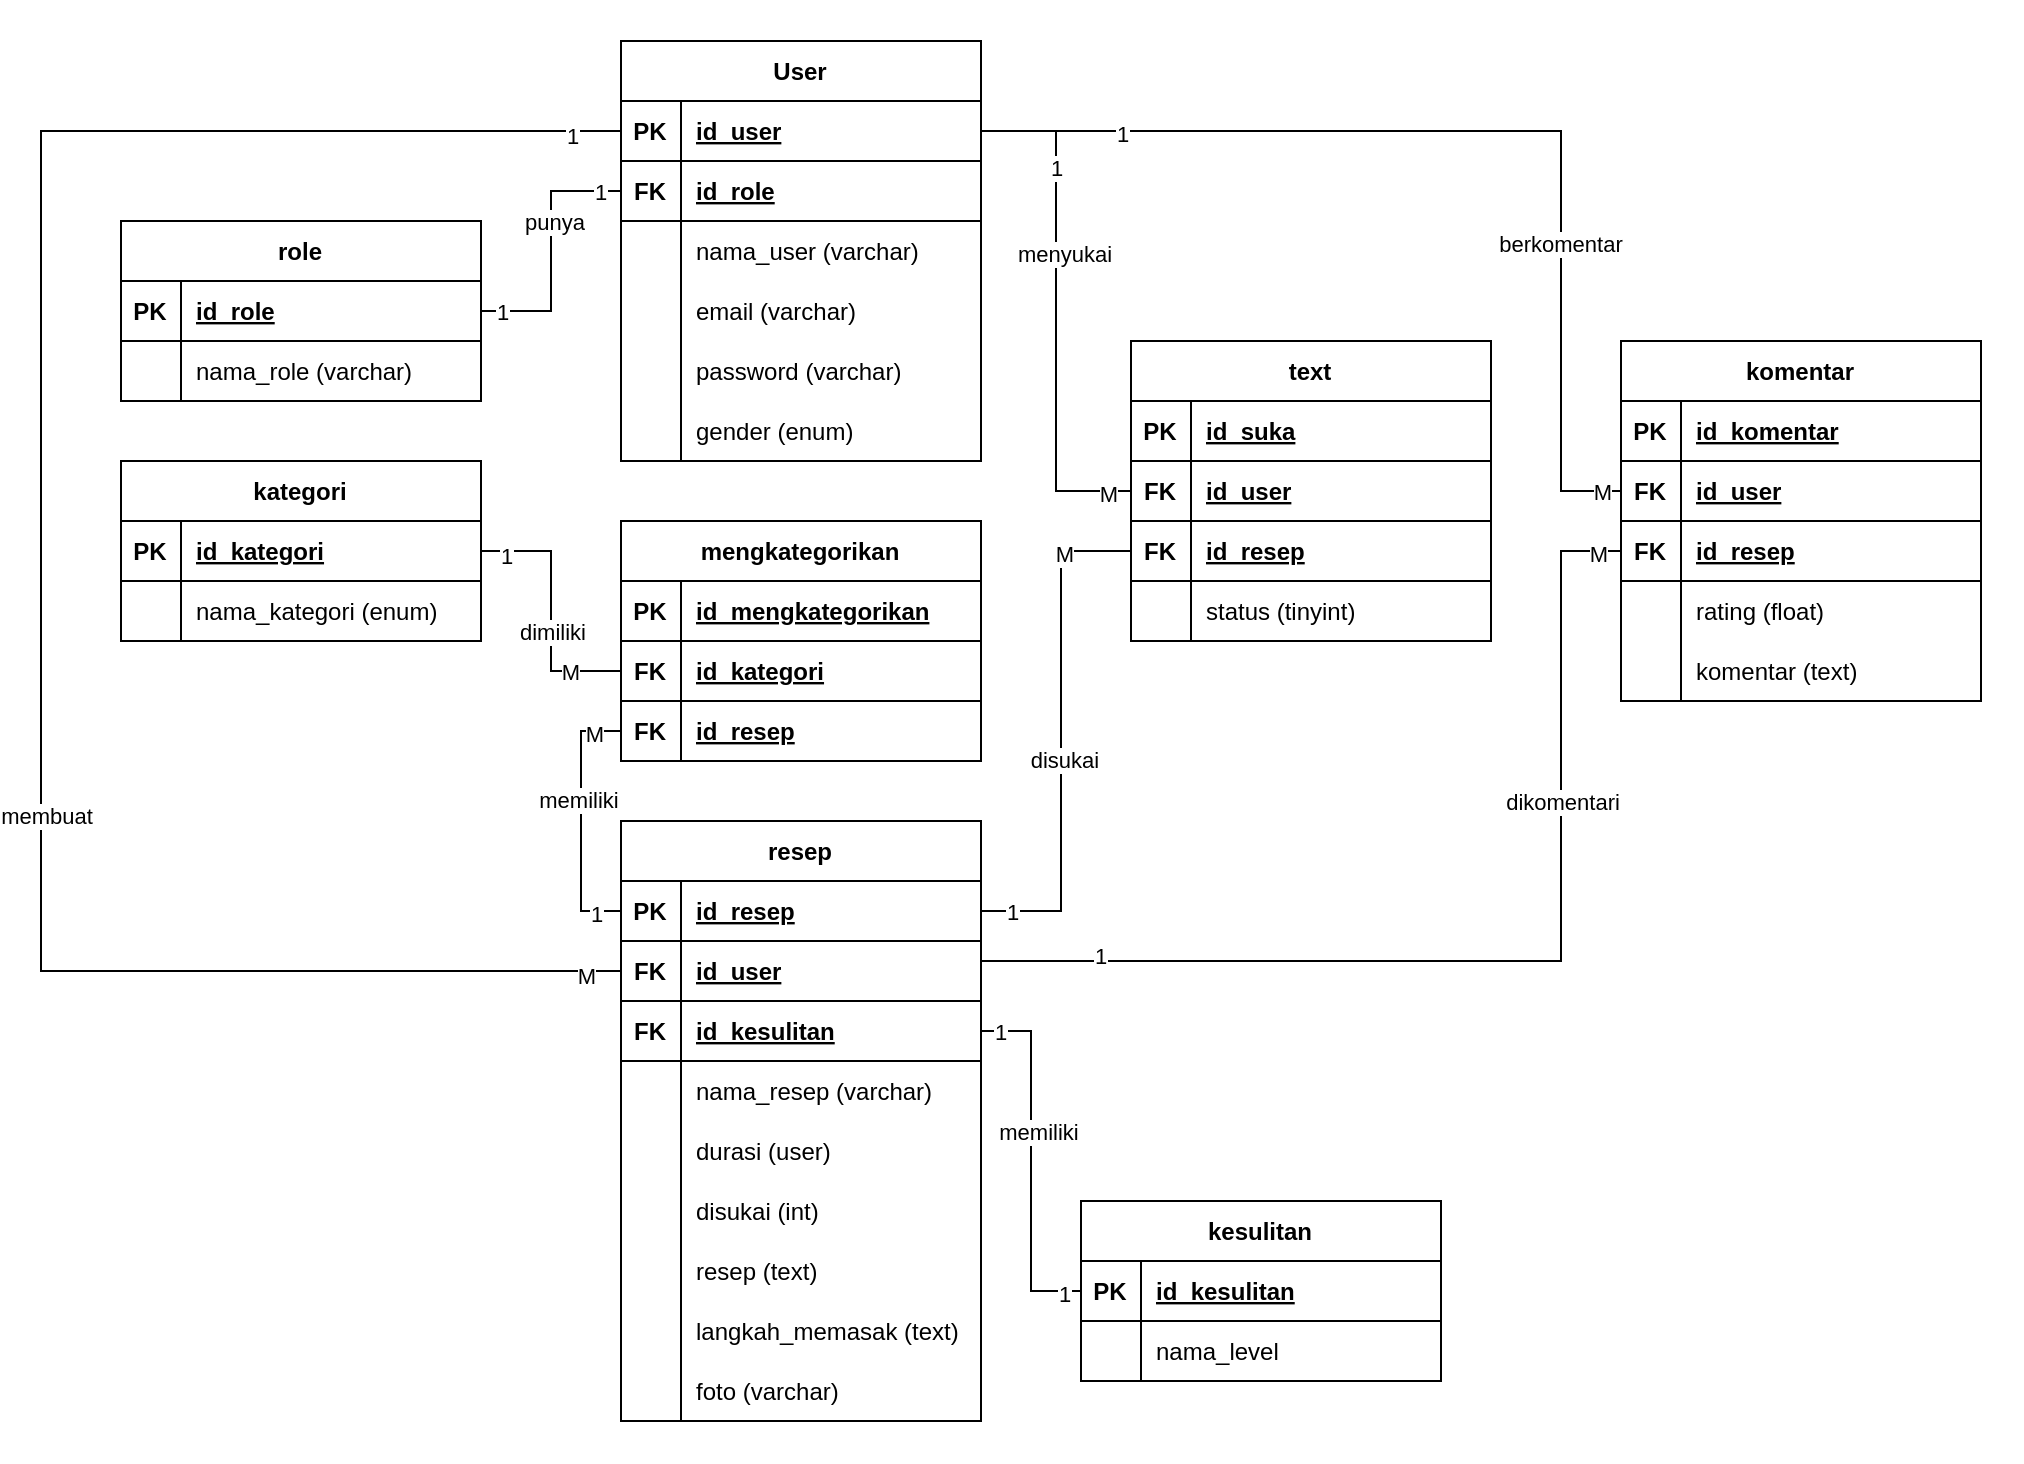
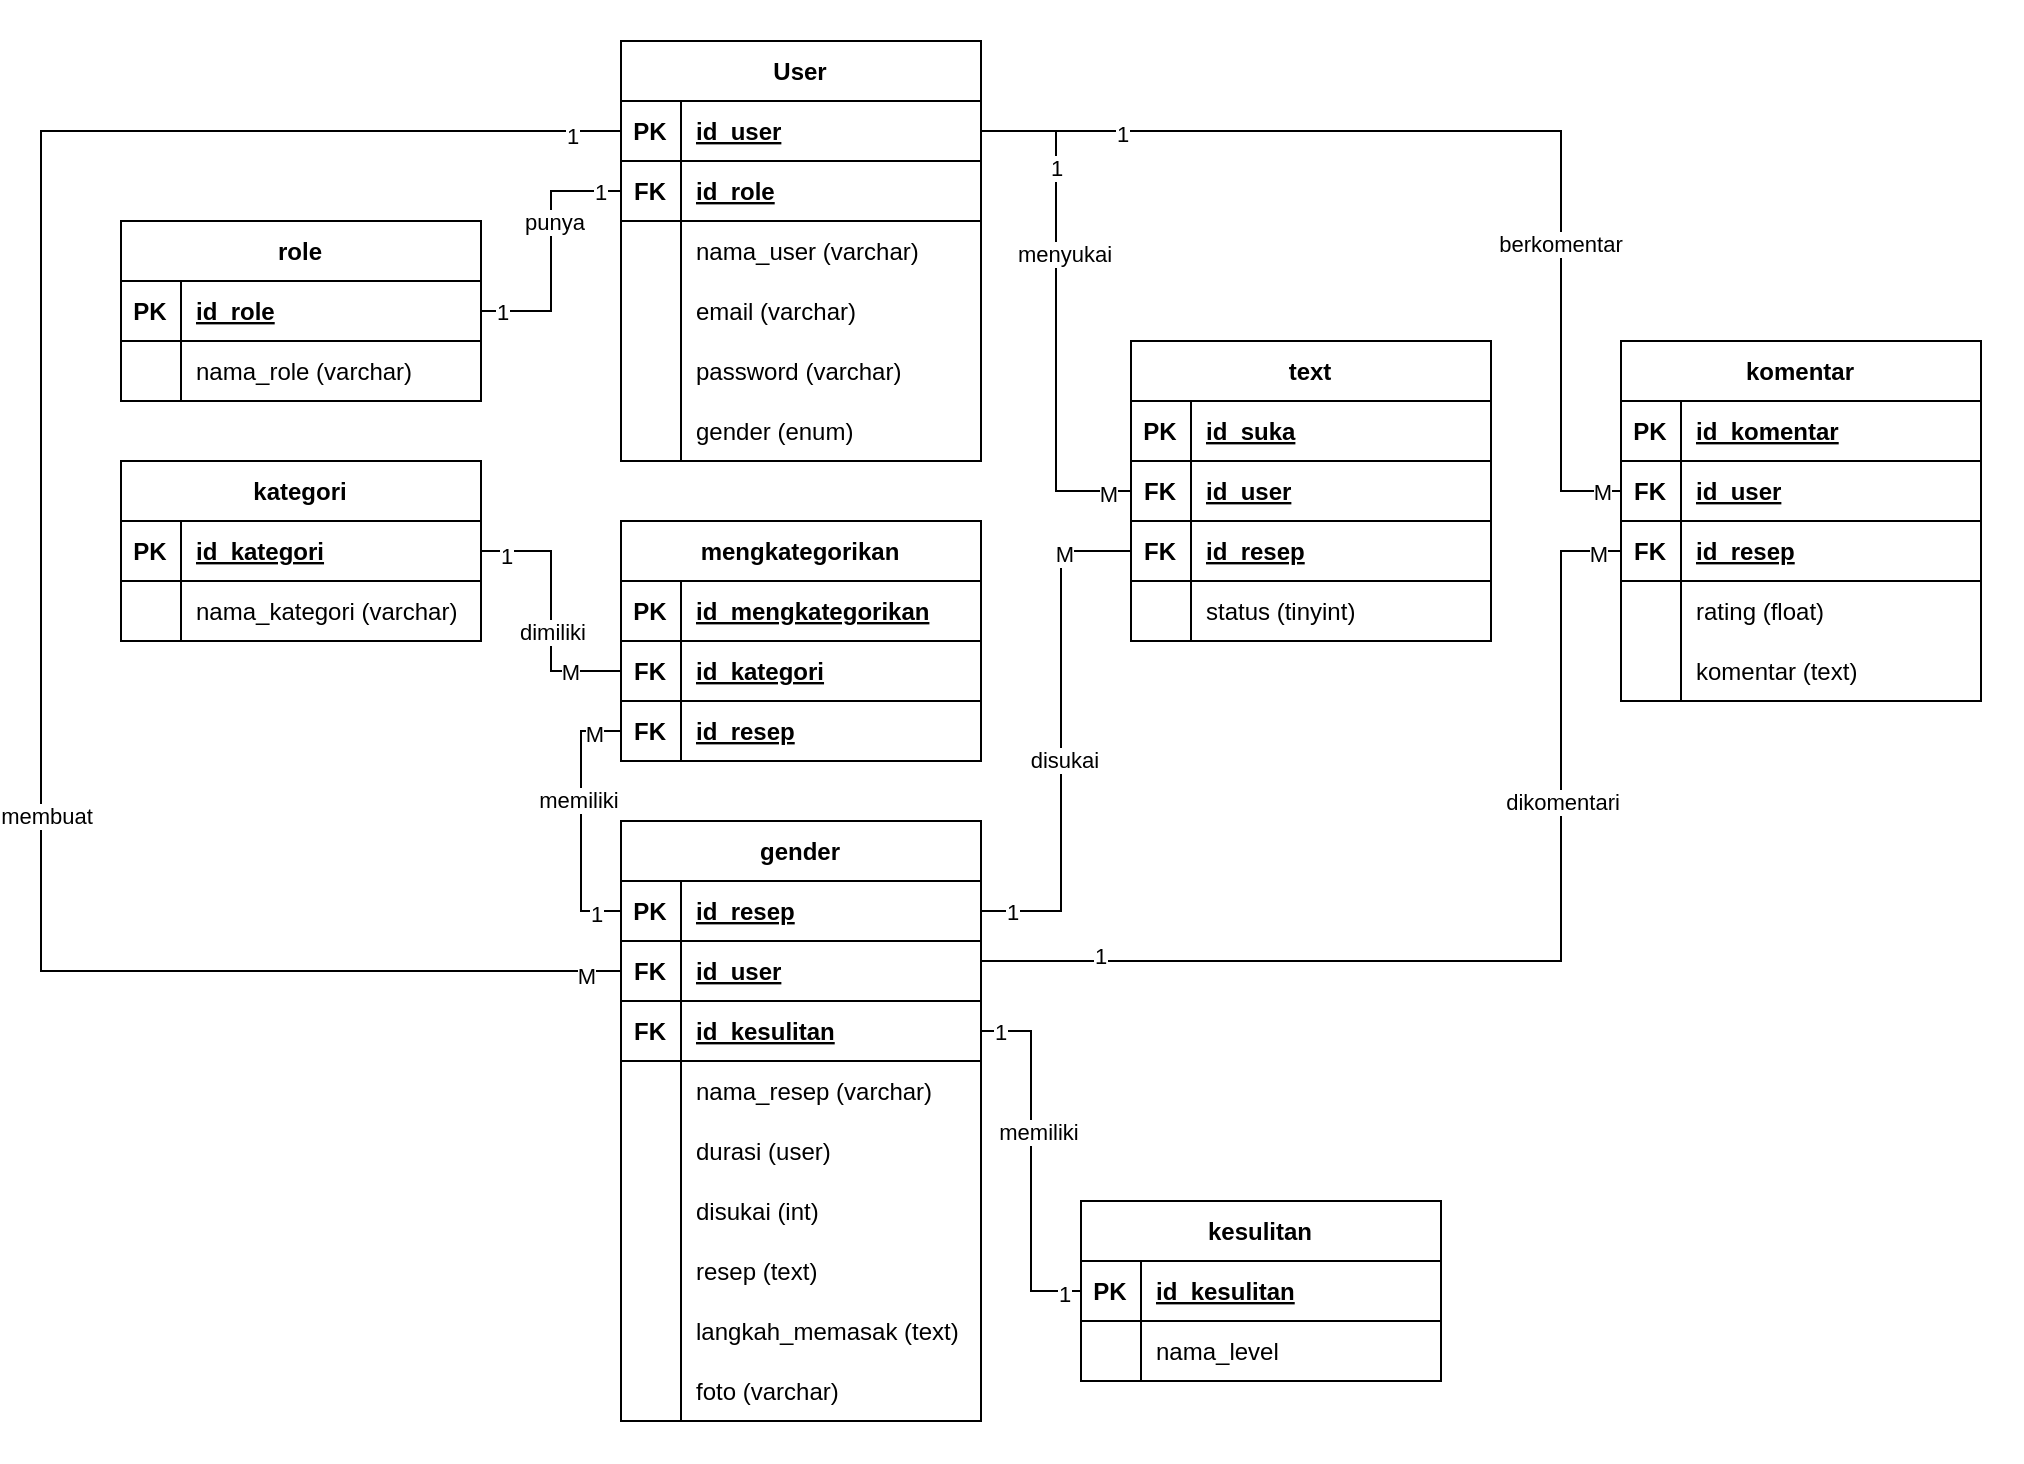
(324, 612) -> (344, 612)
(800, 852) -> (800, 852)
